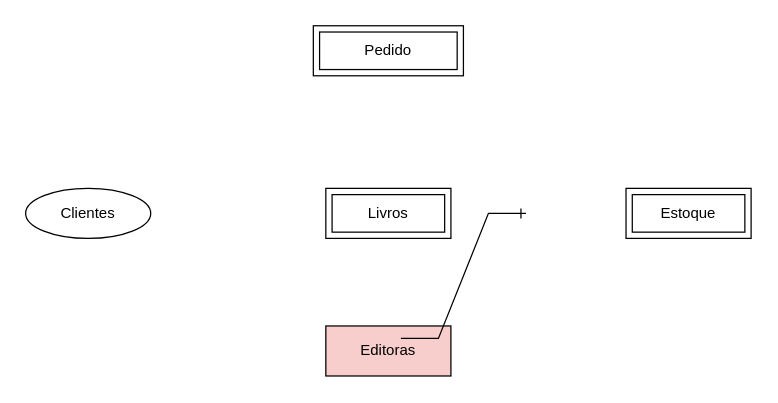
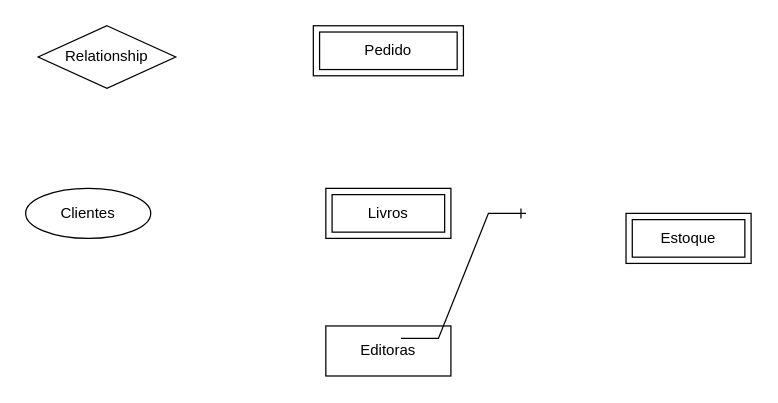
none -> (107, 57)
(688, 213) -> (688, 238)
(388, 351) -> (388, 351)
